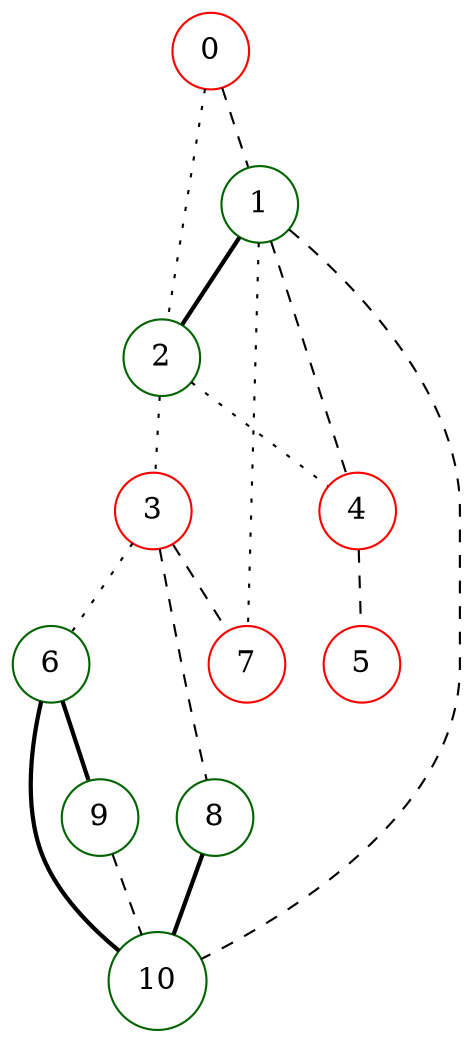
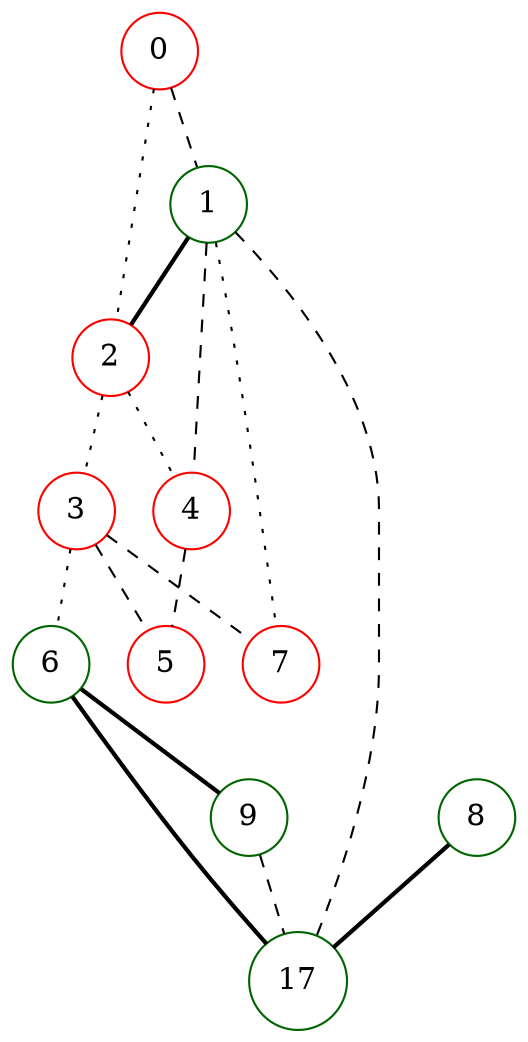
(162, 358) -> (111, 358)
(182, 665) -> (121, 588)
(158, 981) -> (298, 981)
